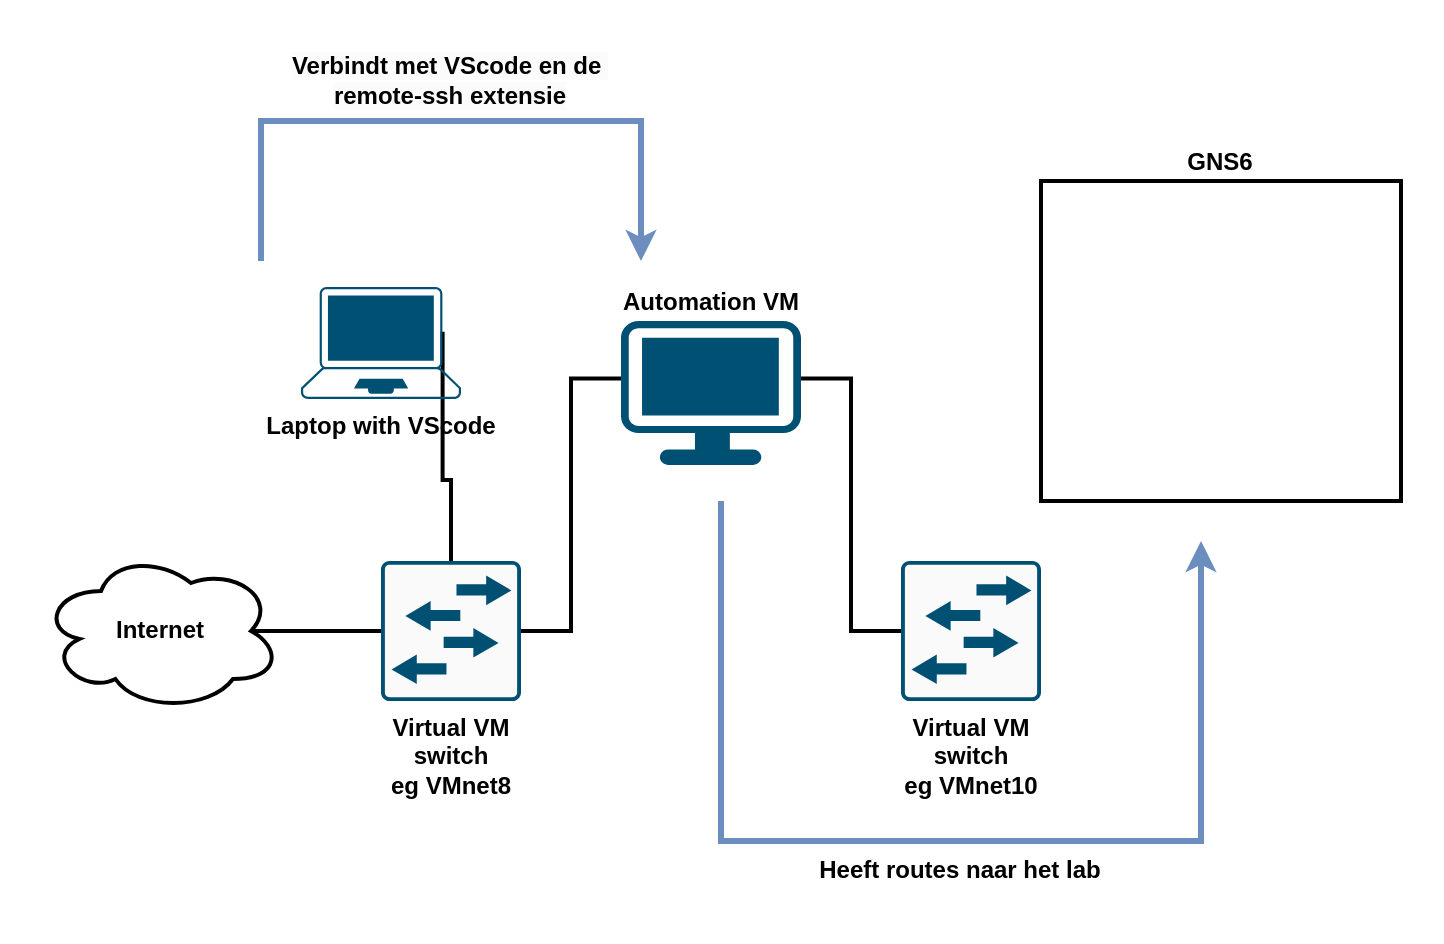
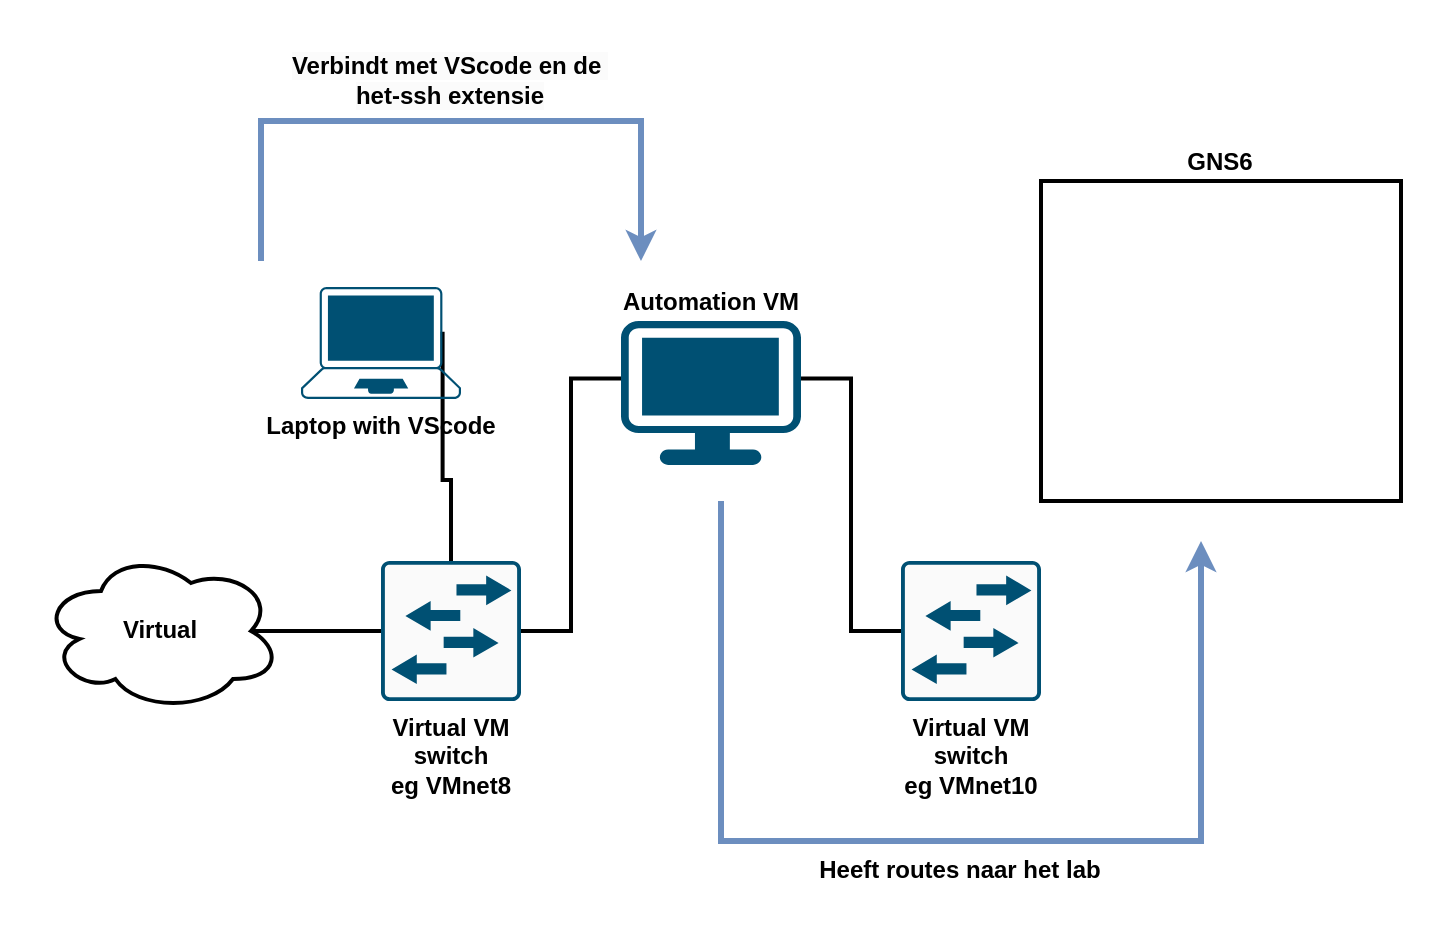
(451, 81) -> (451, 81)
(161, 631) -> (161, 631)
